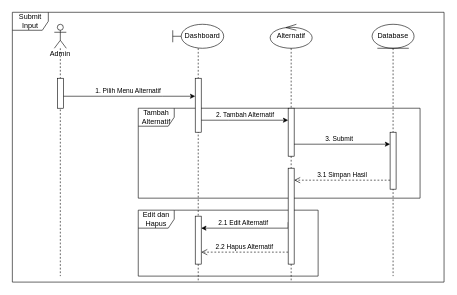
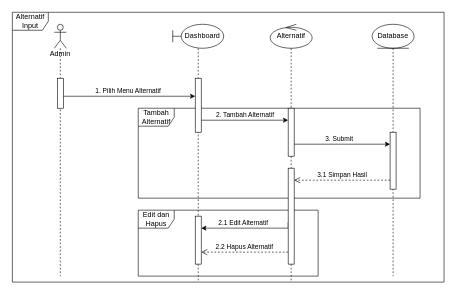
(30, 21) -> (30, 21)
